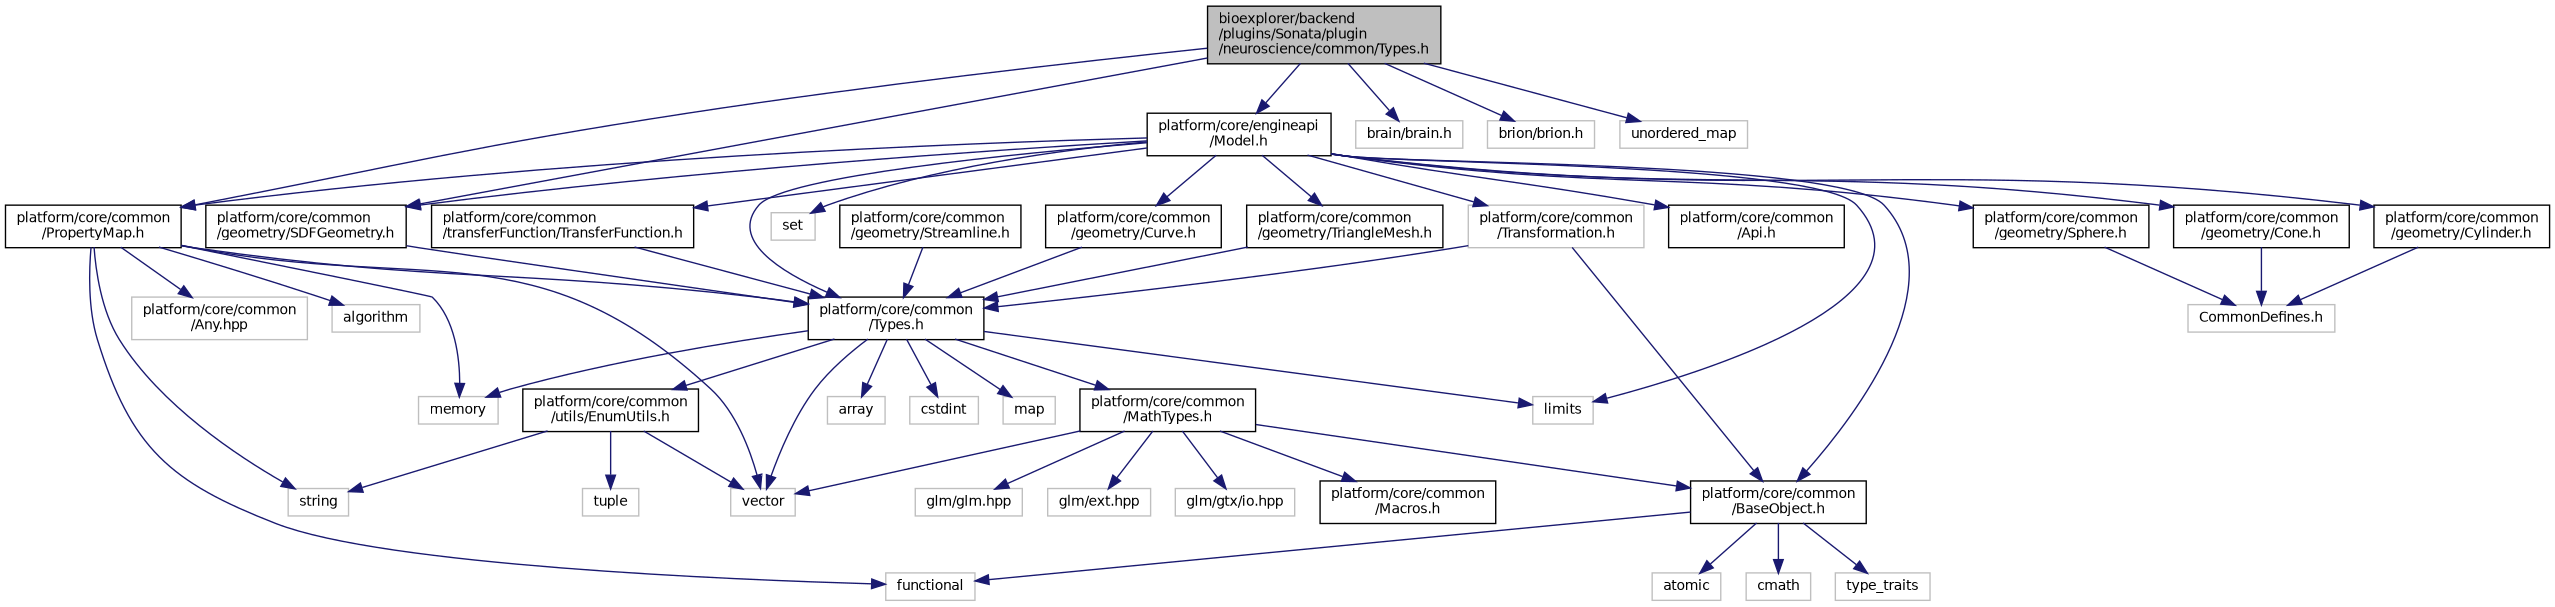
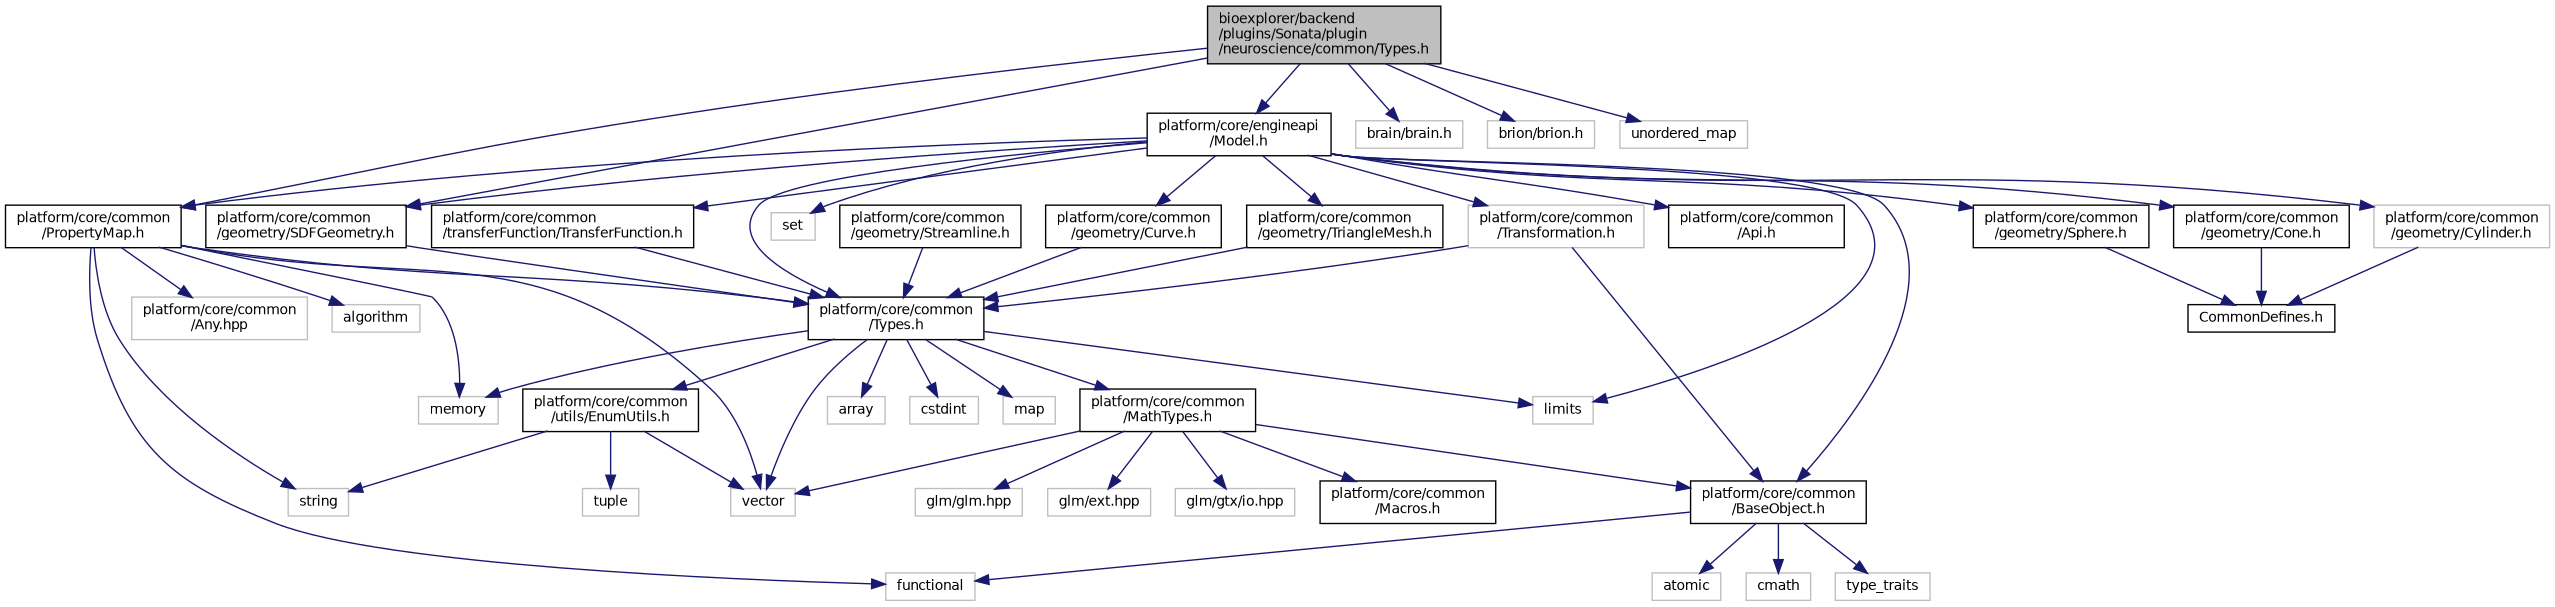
(2462, 226) -> (2462, 226)
(2261, 318) -> (2261, 318)
